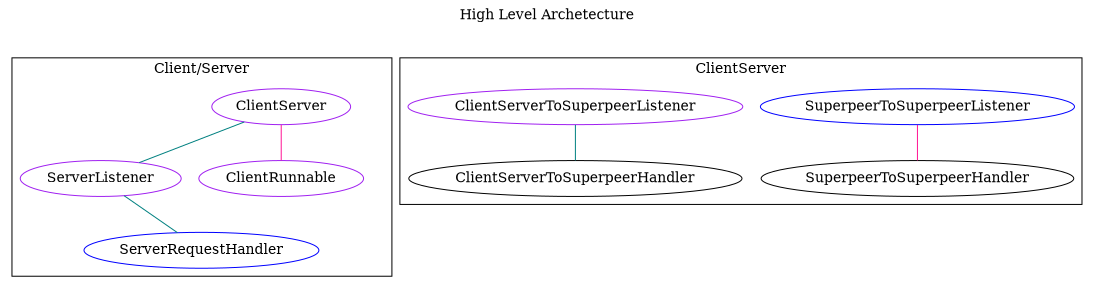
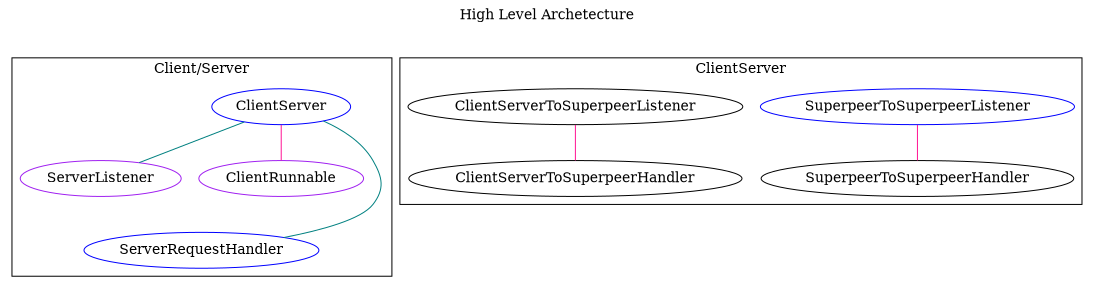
(281, 107) -> (281, 107)
(575, 107) -> (575, 107)
(575, 143) -> (575, 143)
(151, 214) -> (377, 198)
